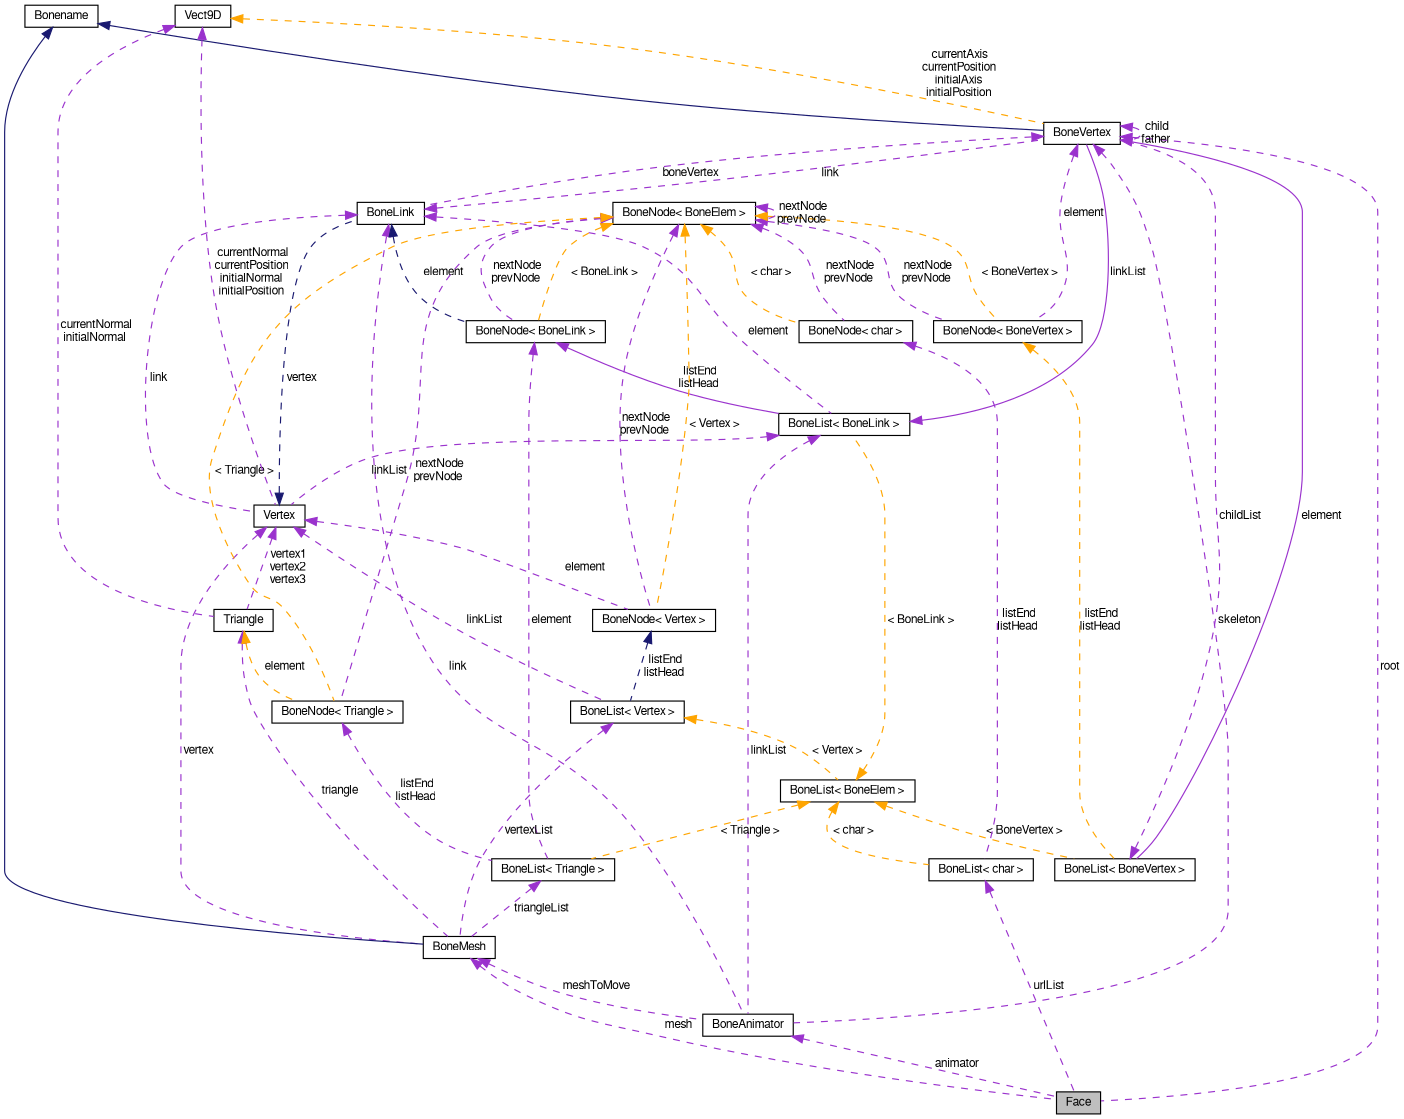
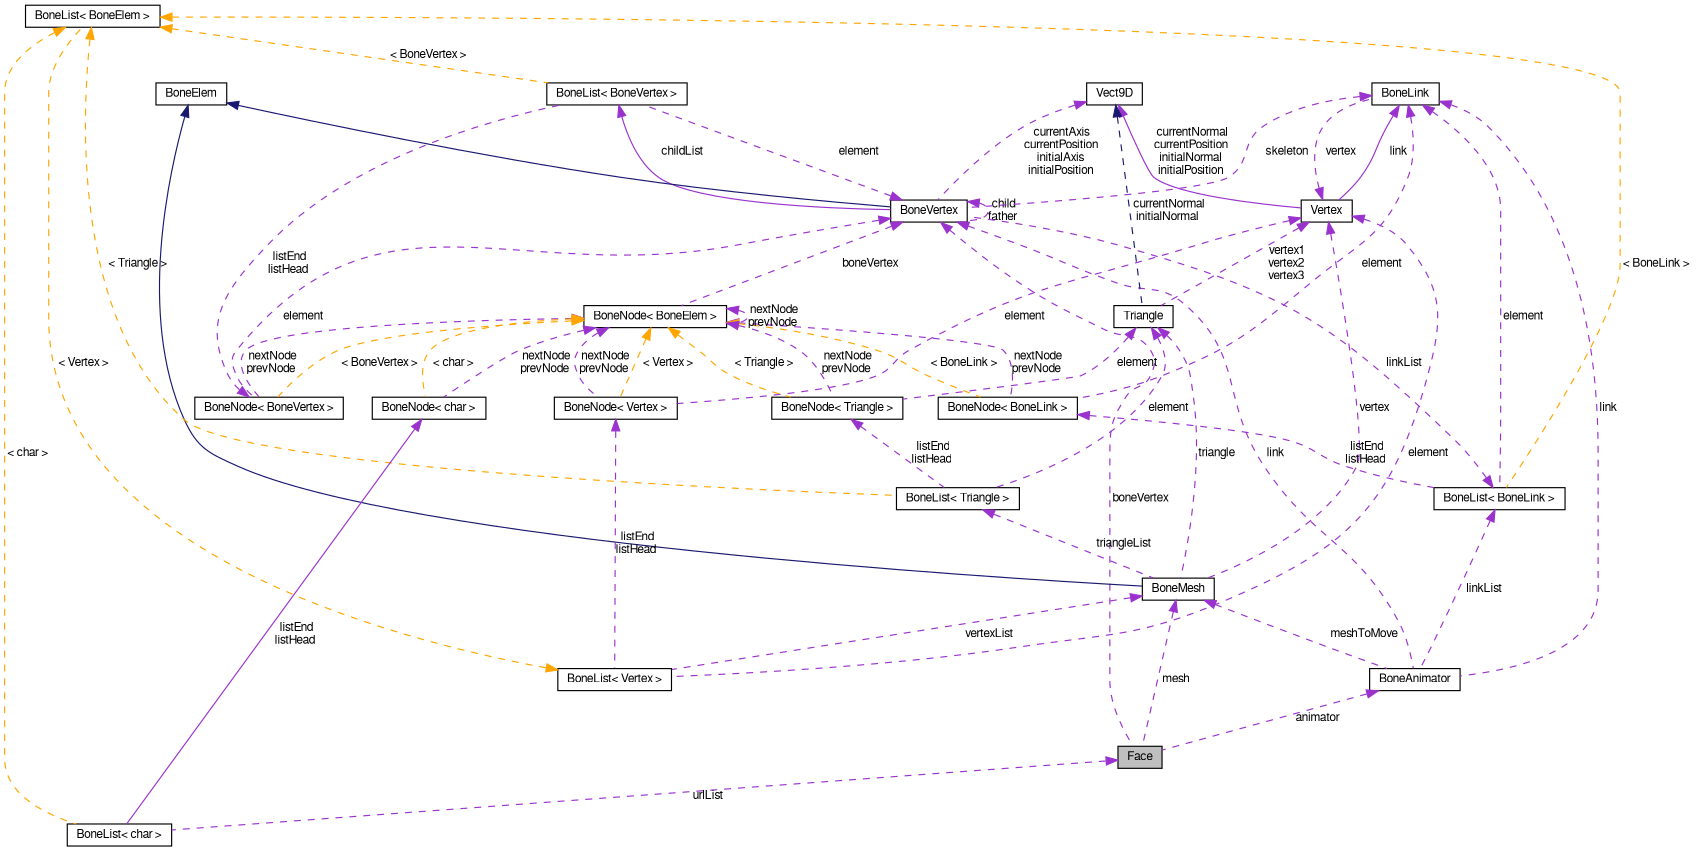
(61, 16) -> (191, 94)
(646, 51) -> (1000, 143)
(727, 160) -> (787, 266)
(829, 173) -> (1286, 152)
(211, 277) -> (1198, 193)
(415, 292) -> (1298, 293)
(151, 327) -> (1371, 161)
(1096, 338) -> (1256, 292)
(286, 341) -> (1322, 129)
(58, 346) -> (1130, 211)
(671, 388) -> (1265, 436)
(510, 442) -> none
(1302, 459) -> (768, 151)
(1215, 473) -> (737, 199)
(997, 581) -> (271, 626)
(1080, 601) -> (331, 194)
(529, 608) -> (1100, 439)
(484, 620) -> (1427, 453)
(1239, 620) -> (1275, 453)
(1389, 667) -> (1139, 499)
(639, 672) -> (615, 550)
(262, 680) -> (1023, 384)
(509, 819) -> (901, 634)
(1032, 992) -> (639, 795)
